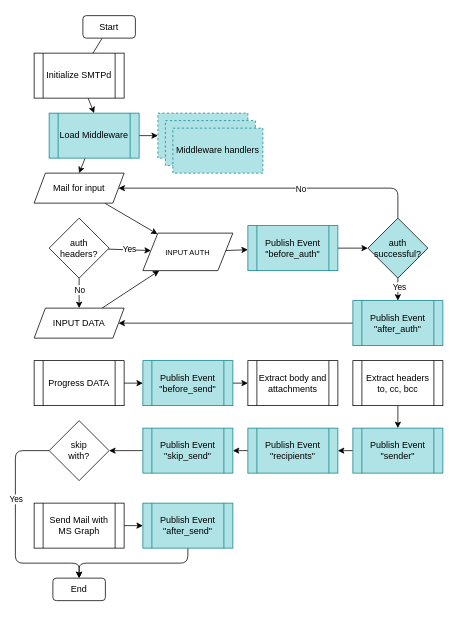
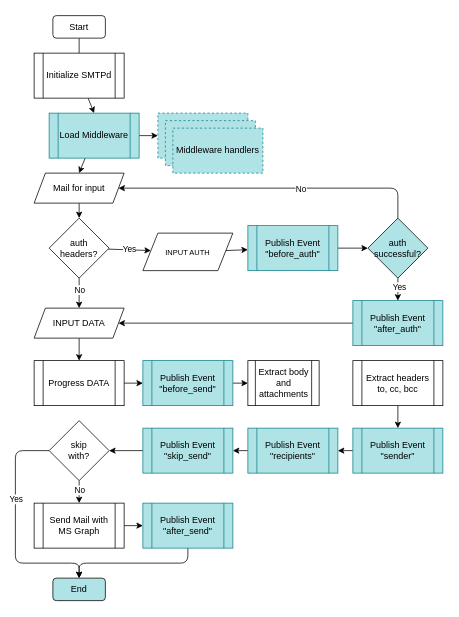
(109, 27) -> (79, 27)
(129, 217) -> (79, 211)
(128, 291) -> (79, 354)
(293, 383) -> (284, 383)
none -> (79, 491)
(79, 589) -> (79, 589)
